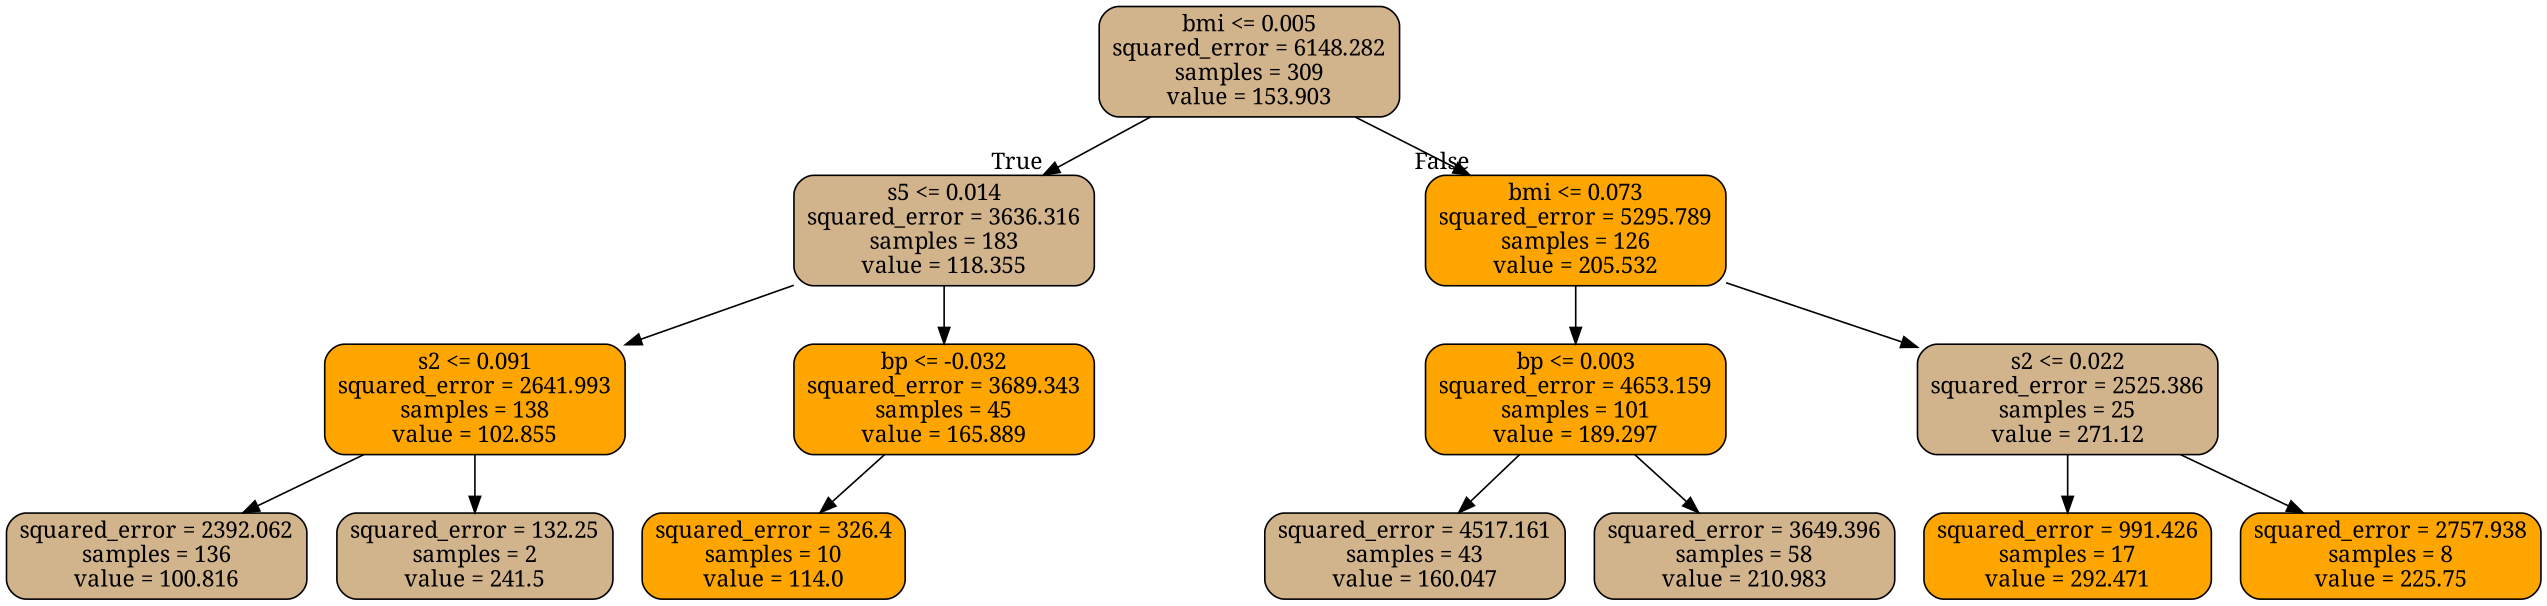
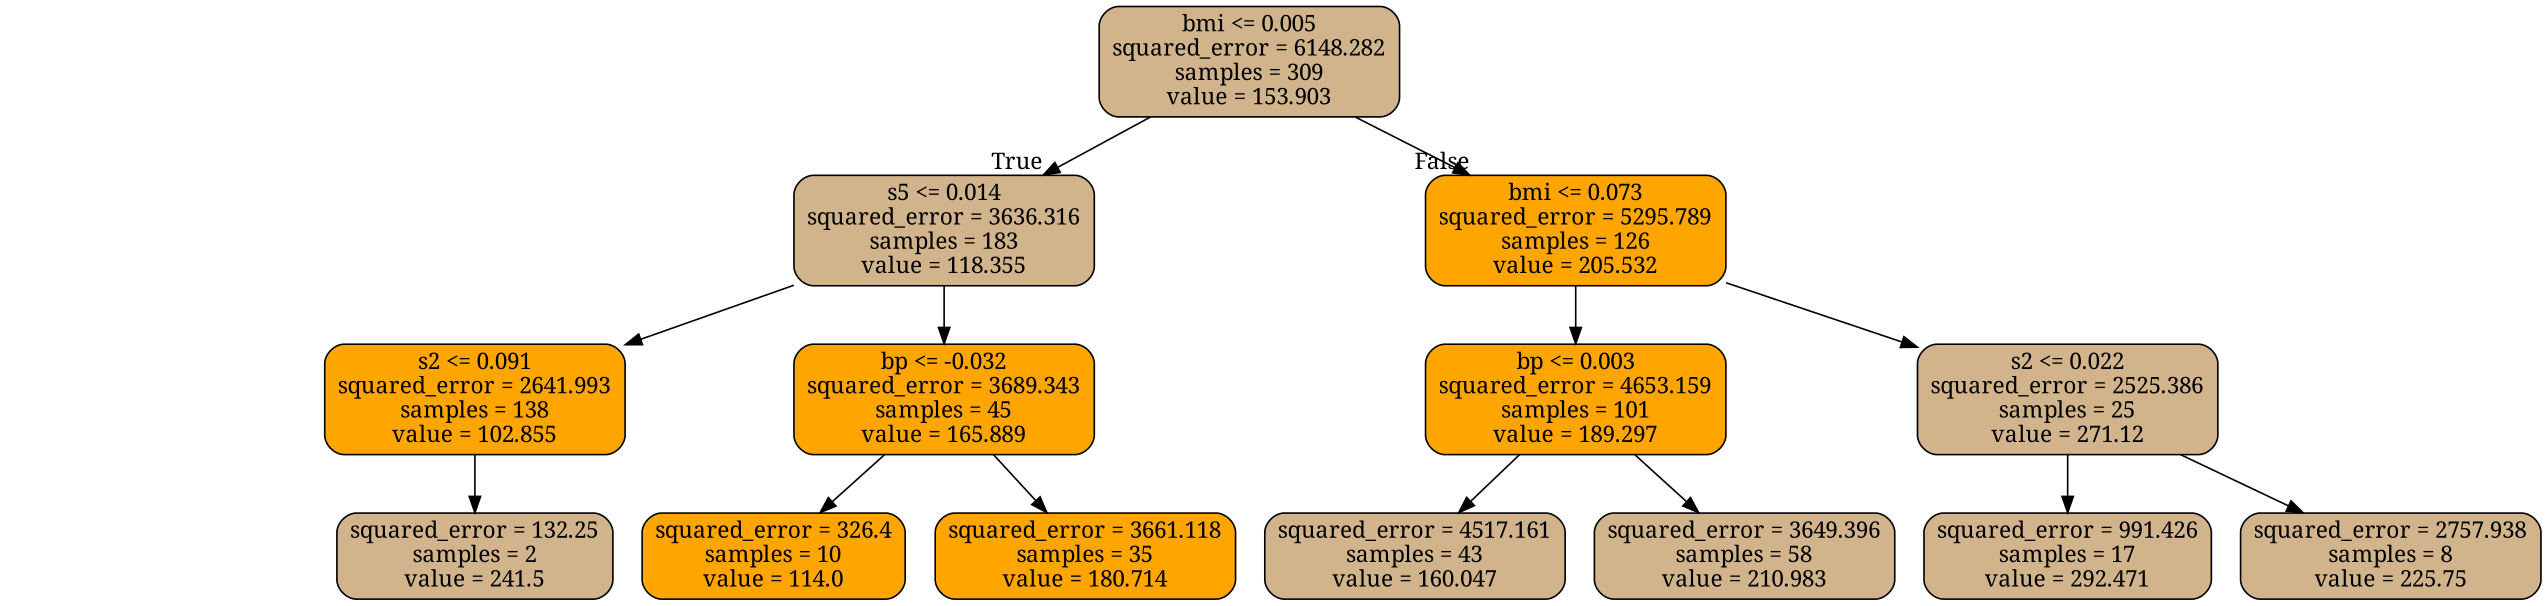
(157, 556) -> none
none -> (1085, 556)
(2068, 556) -> (2068, 556)
(2391, 556) -> (2391, 556)
